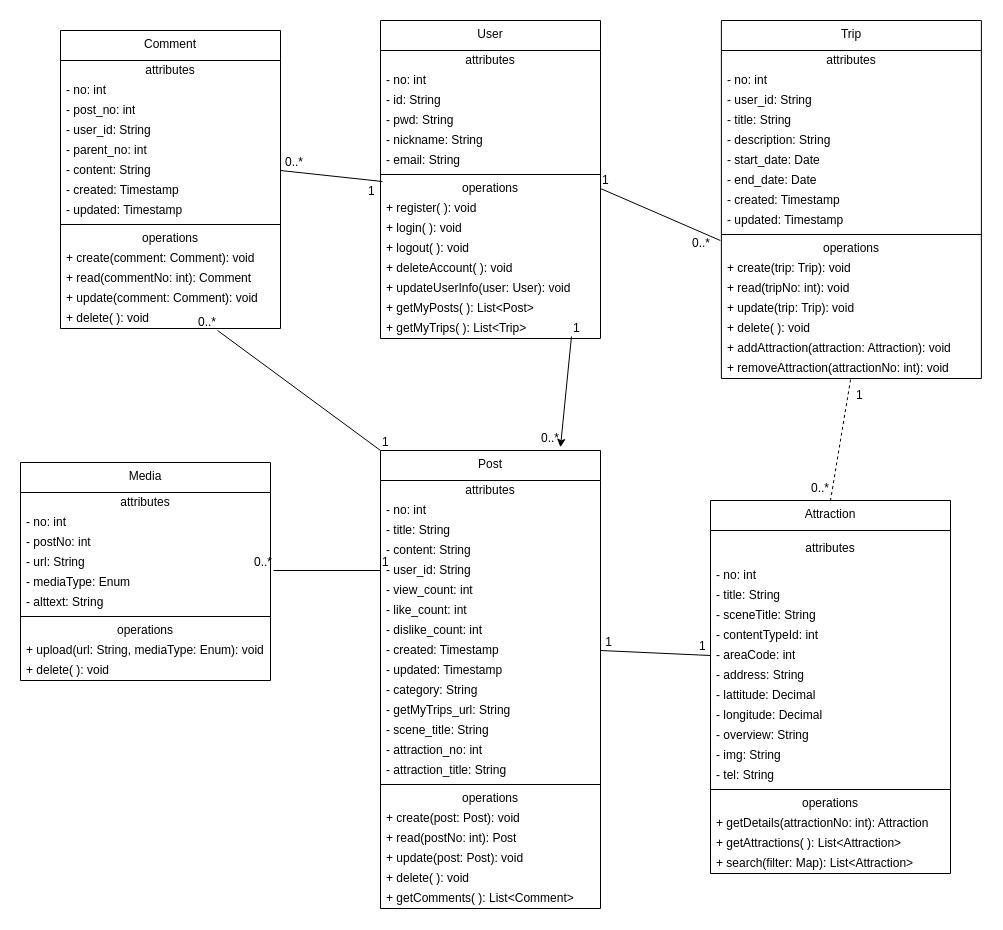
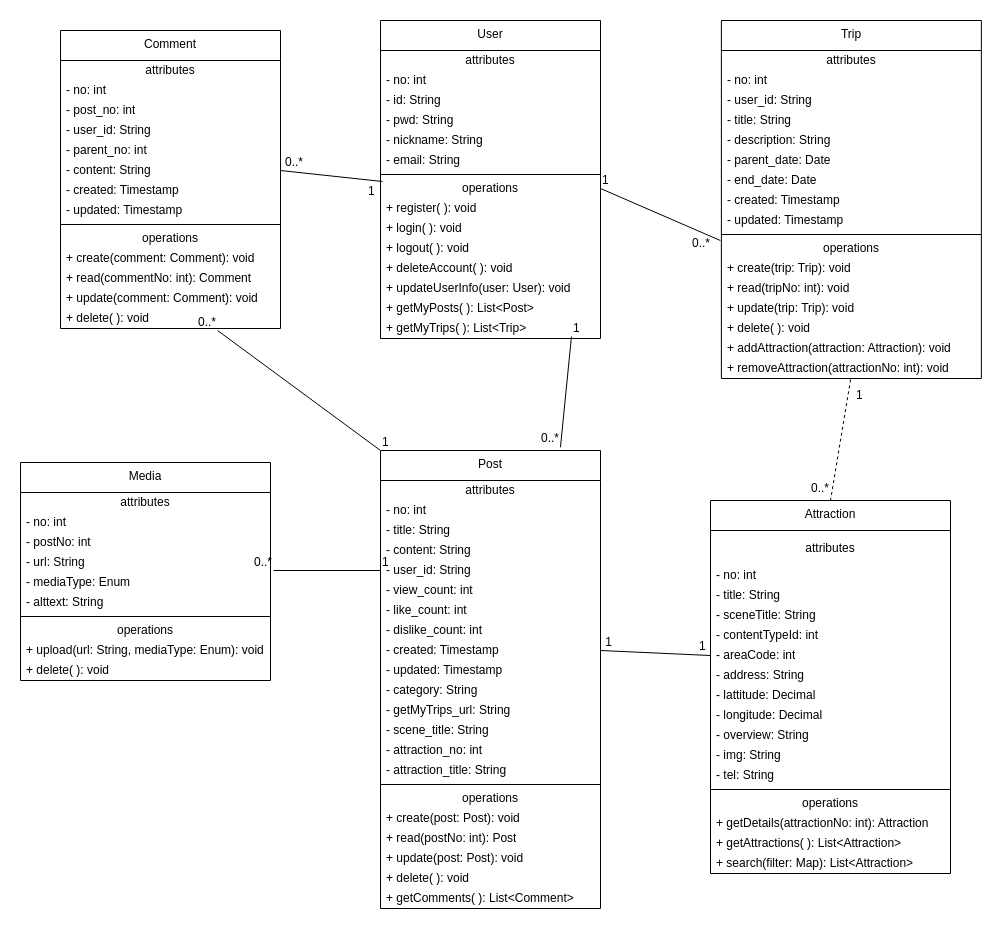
(783, 161) -> (787, 161)
(561, 439) -> (561, 442)
